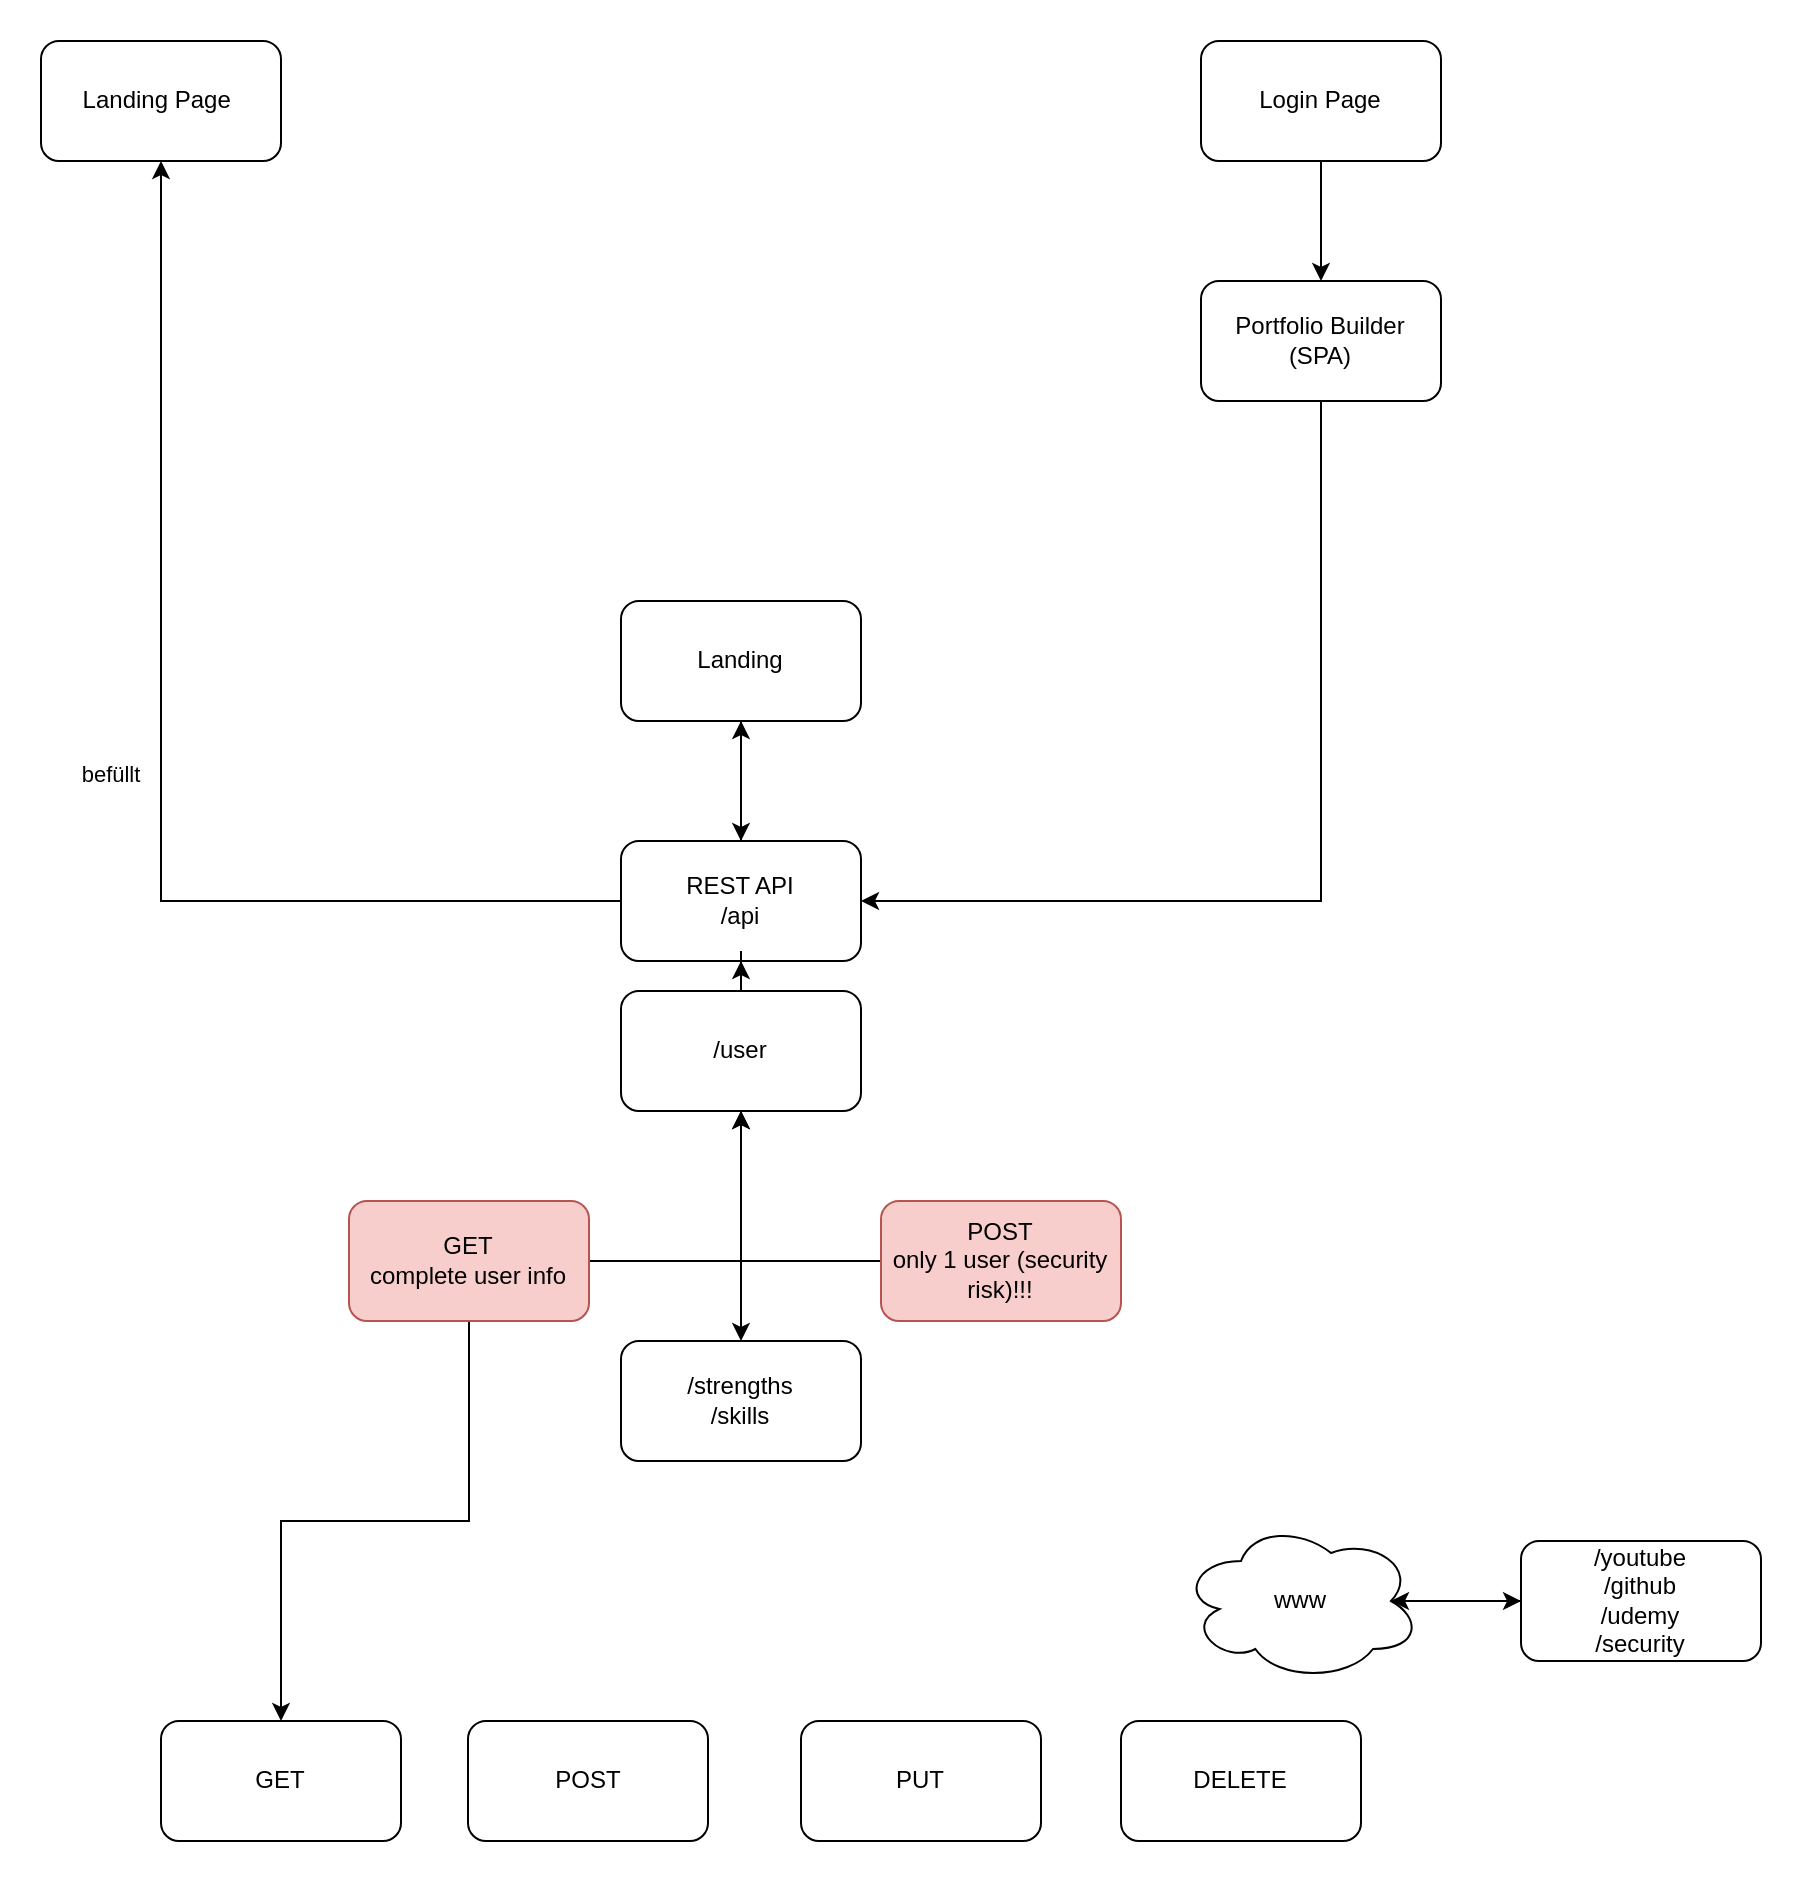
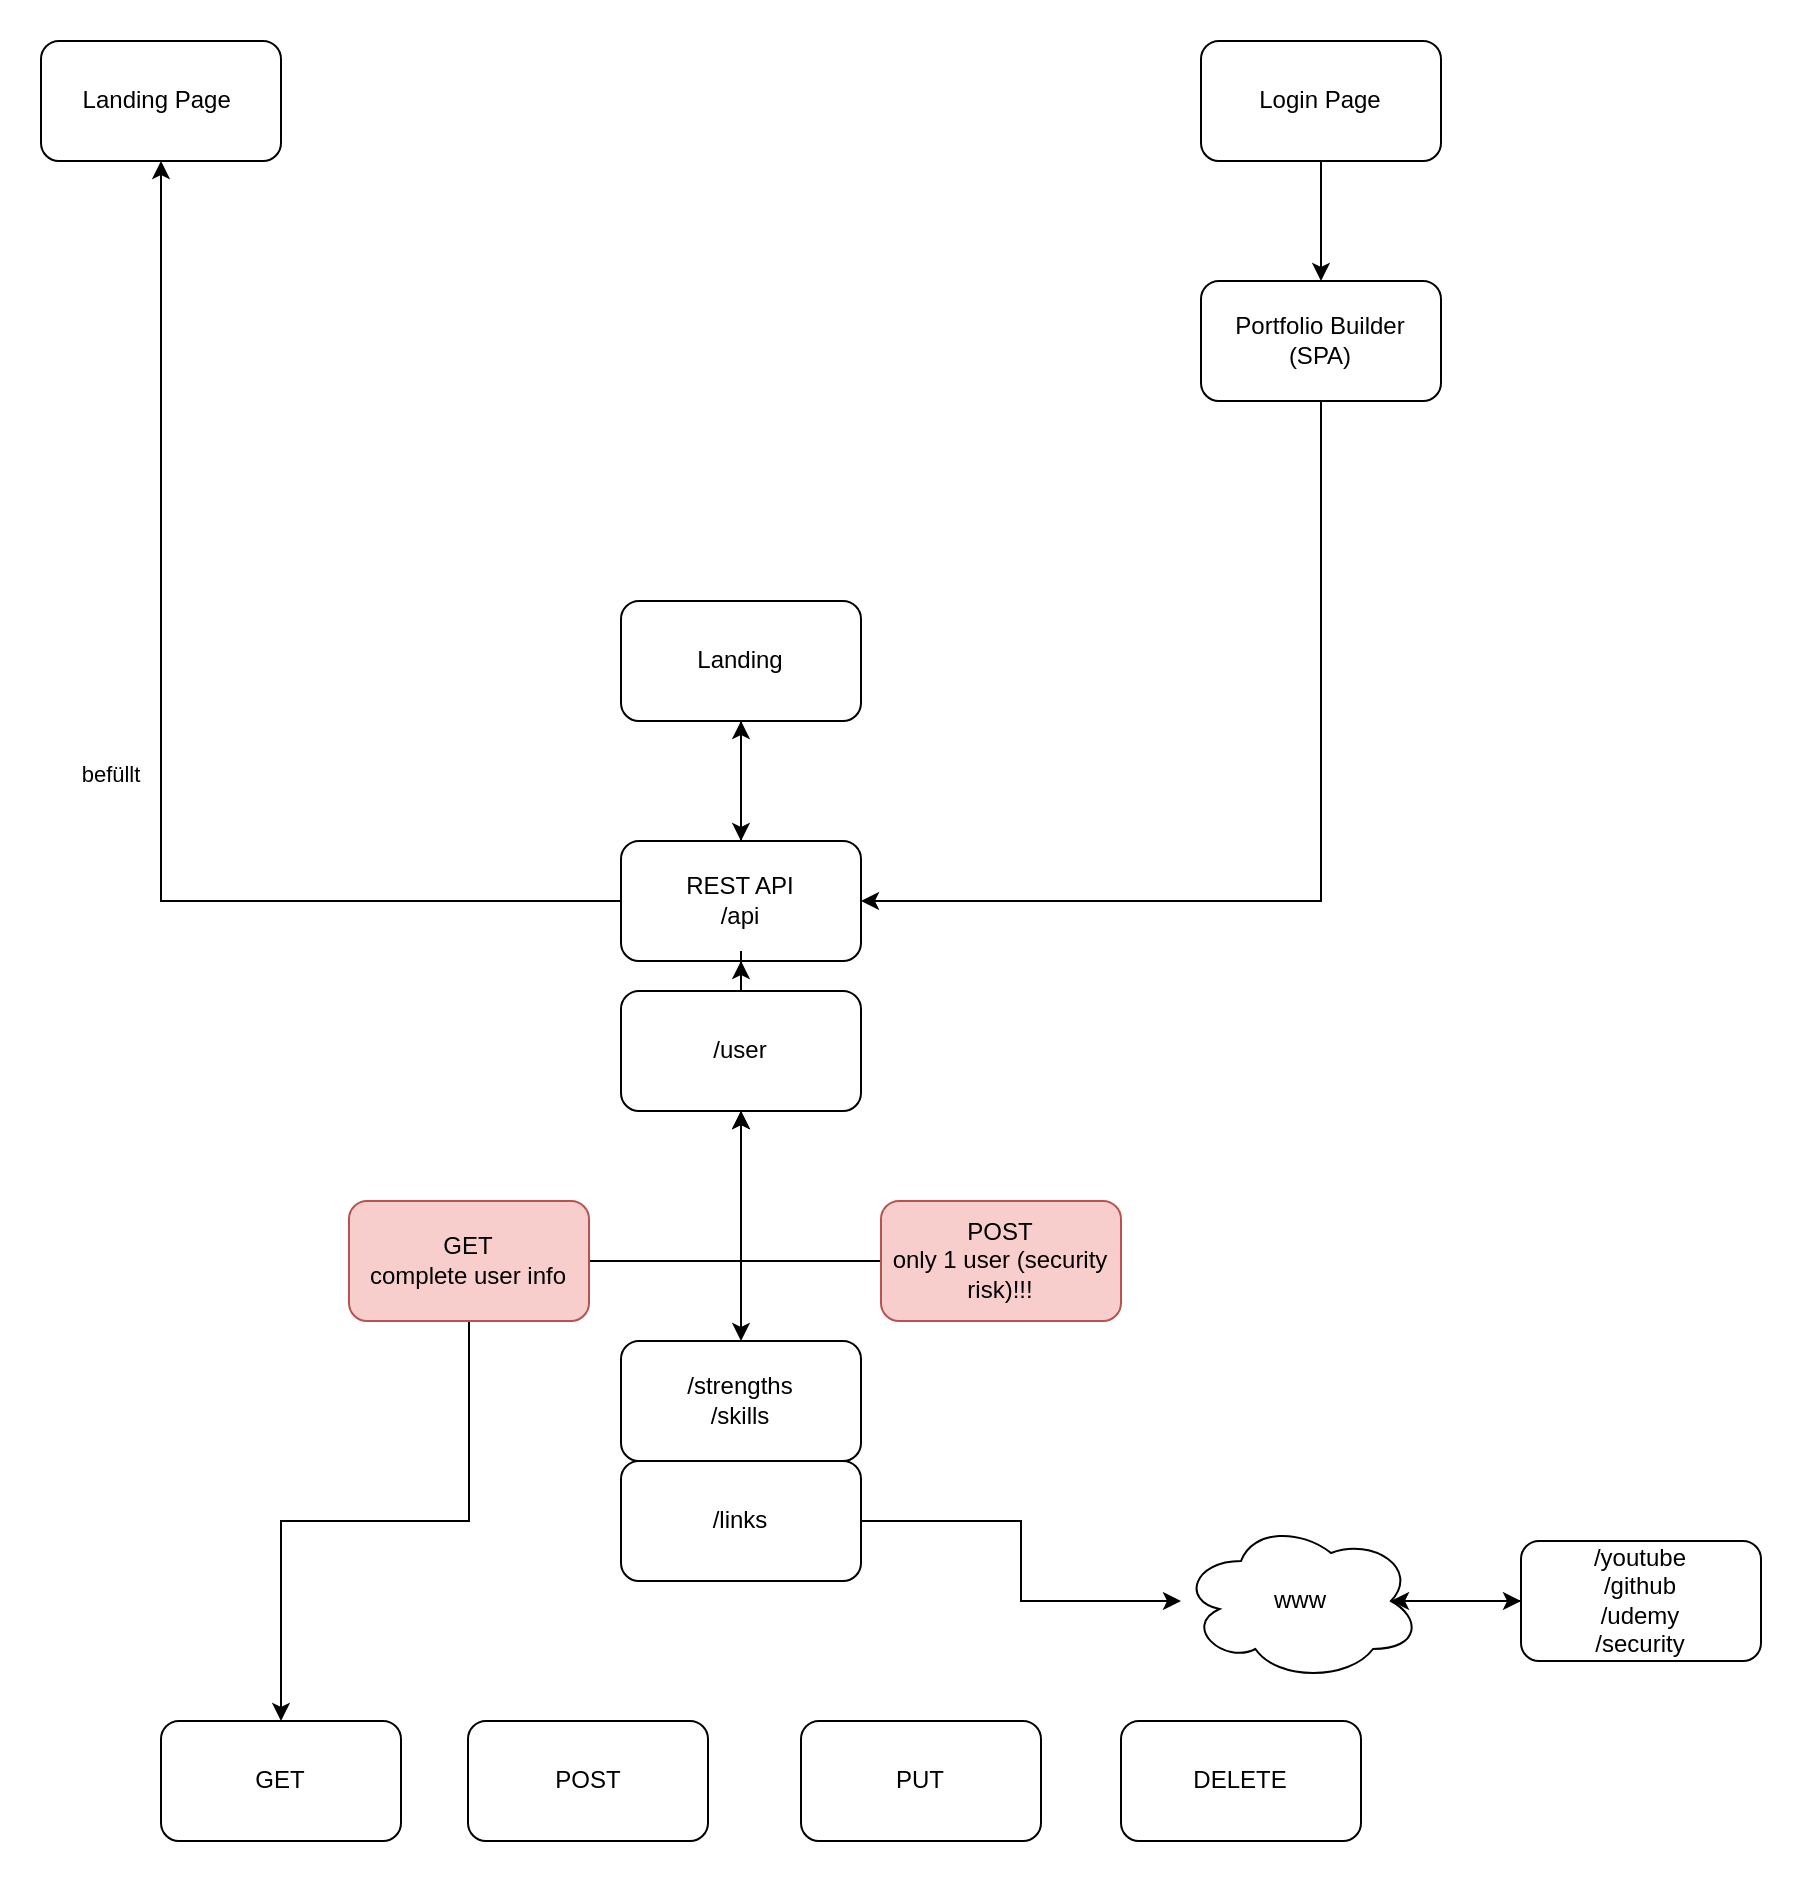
none -> (741, 1521)
none -> (1021, 1554)
